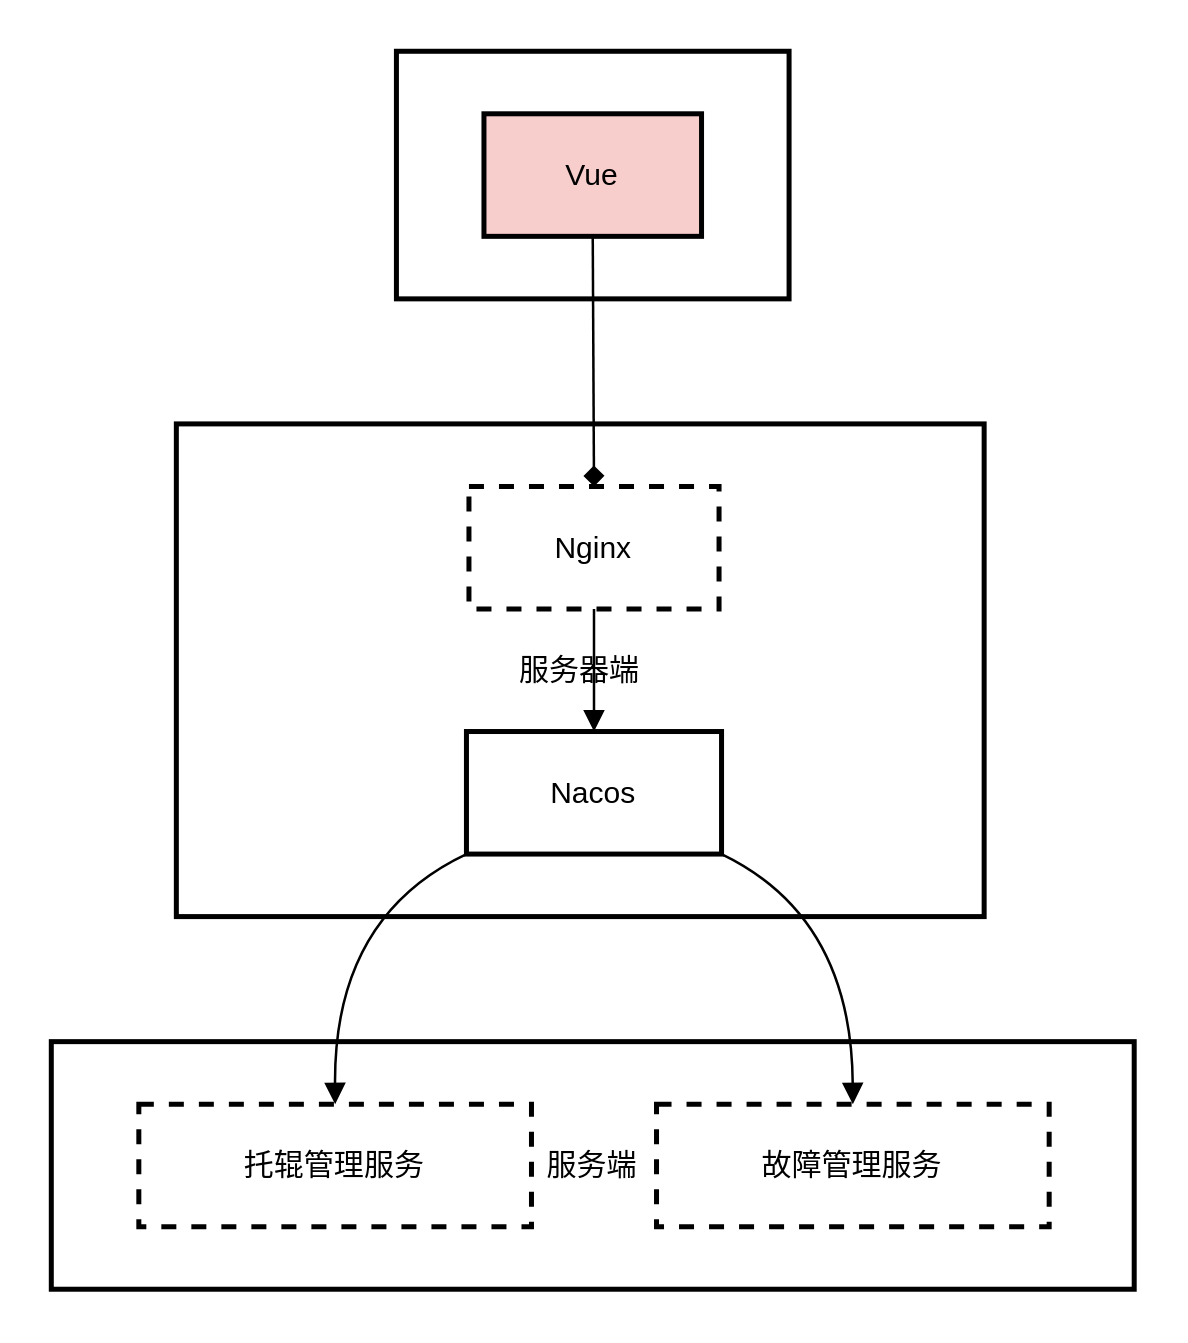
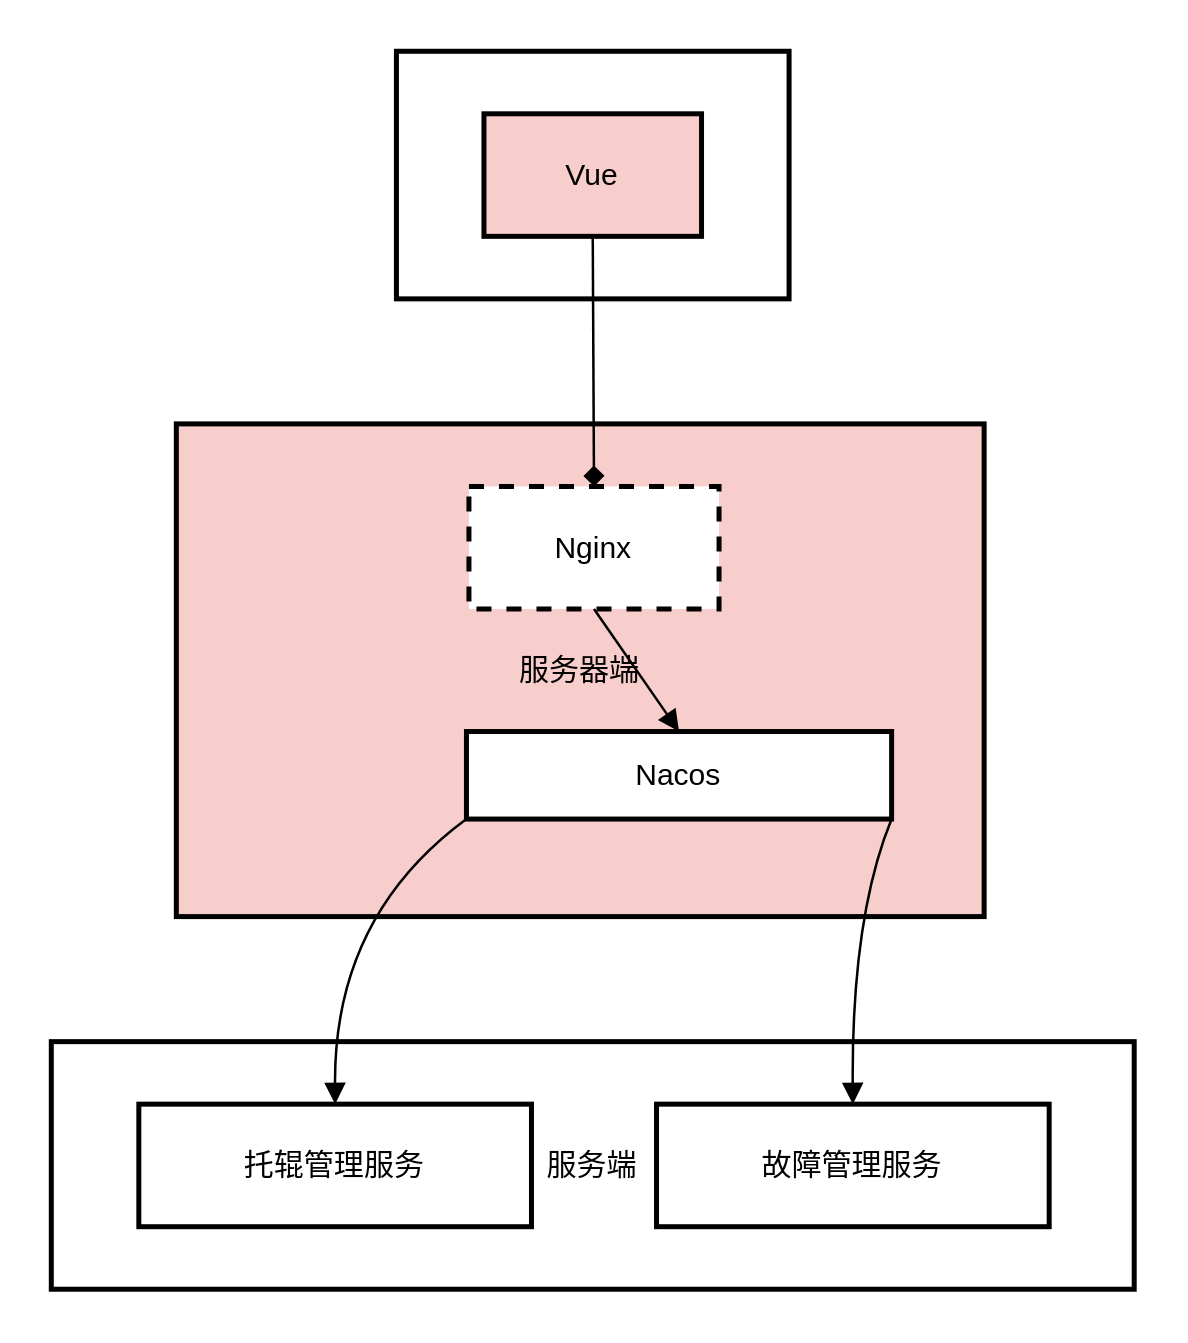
(580, 670) -> (580, 670)
(594, 793) -> (679, 775)
(335, 1165) -> (335, 1165)
(853, 1165) -> (853, 1165)
